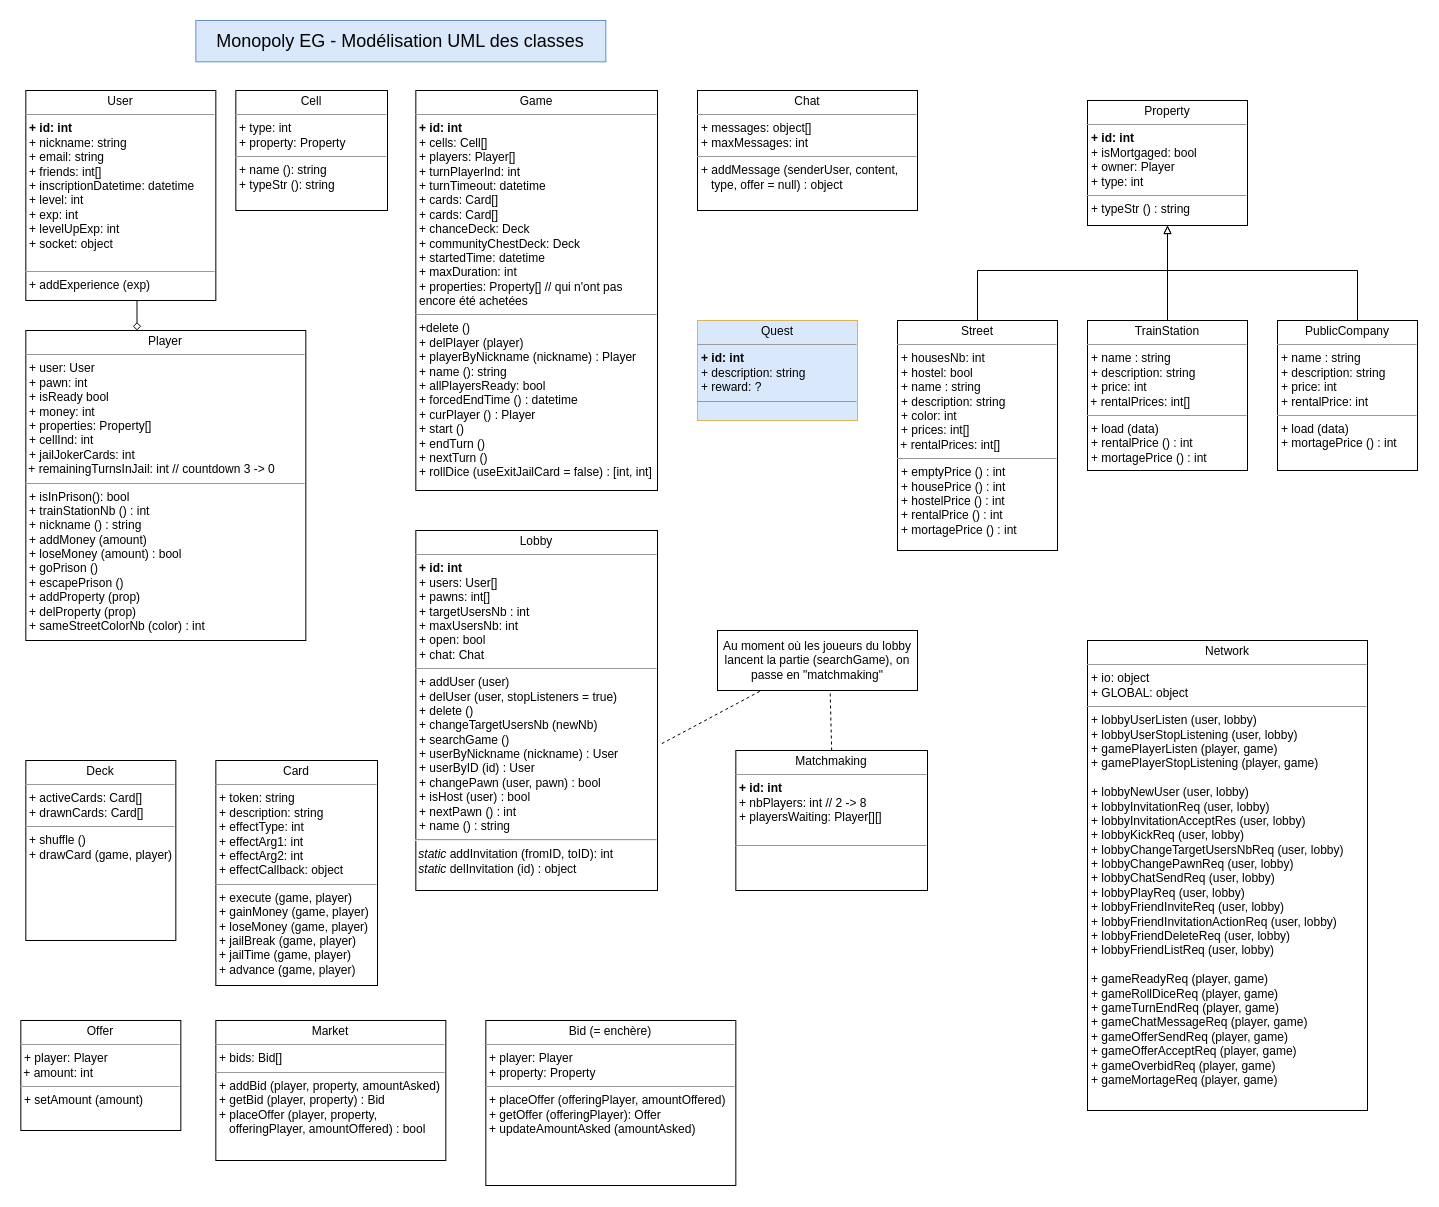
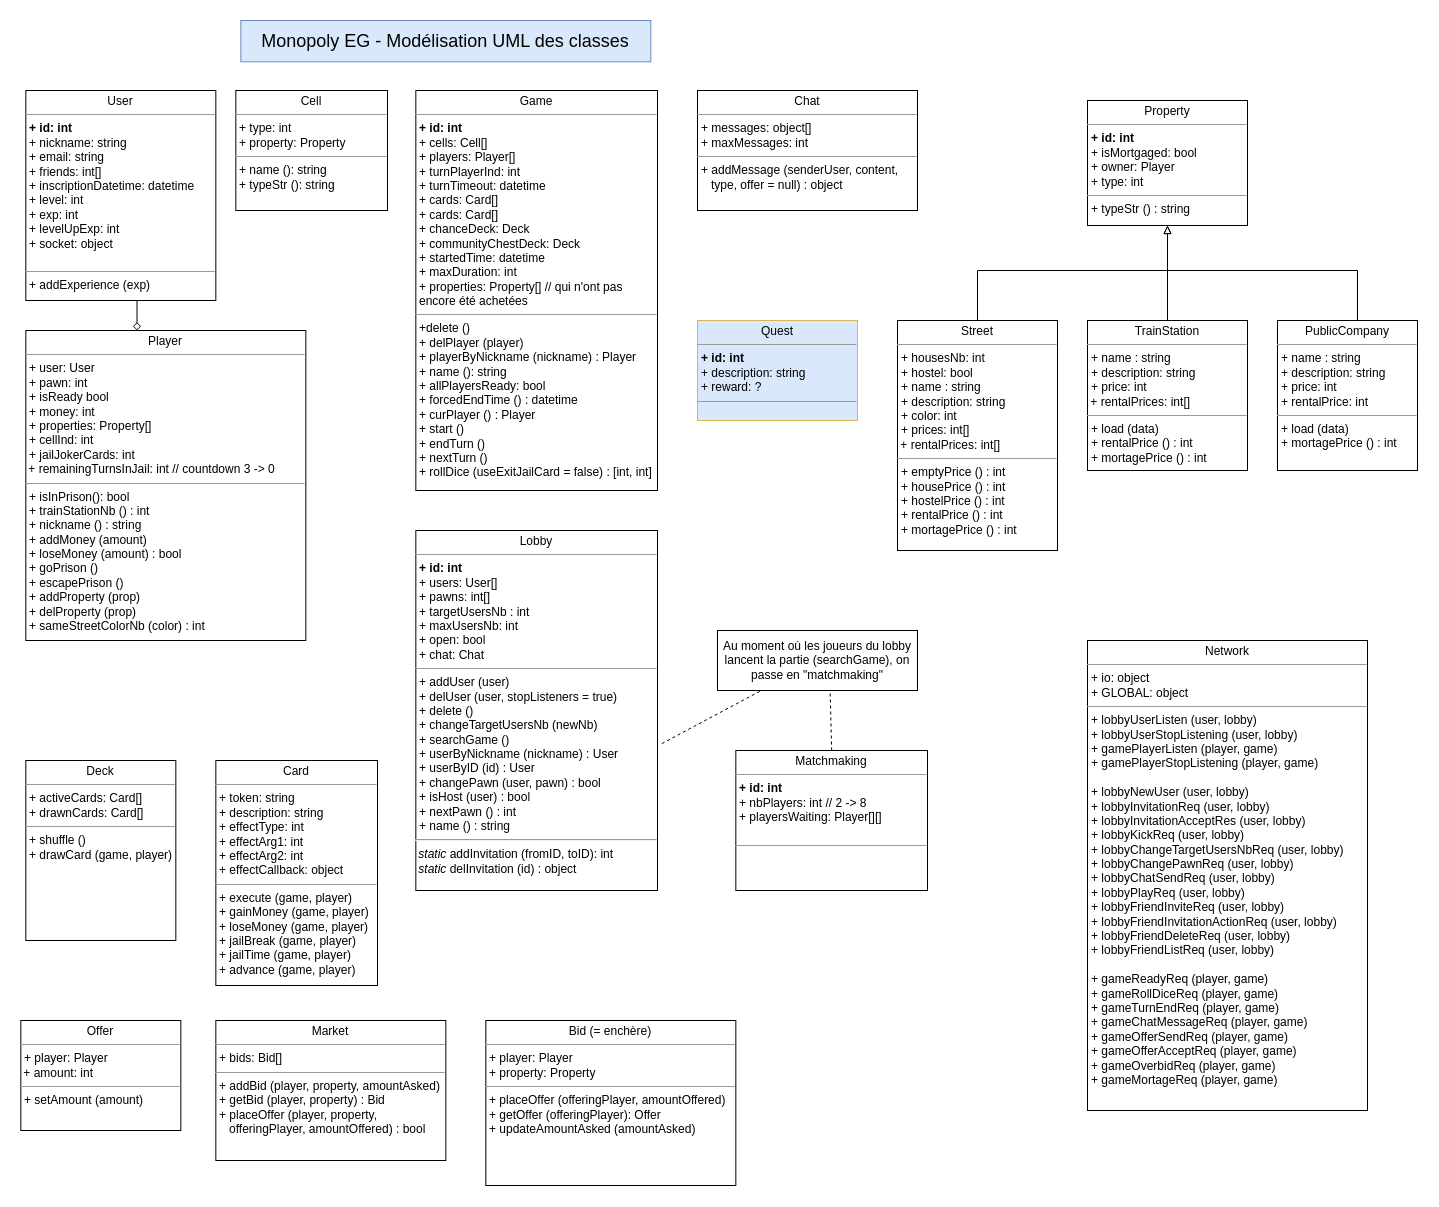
(401, 41) -> (446, 41)
